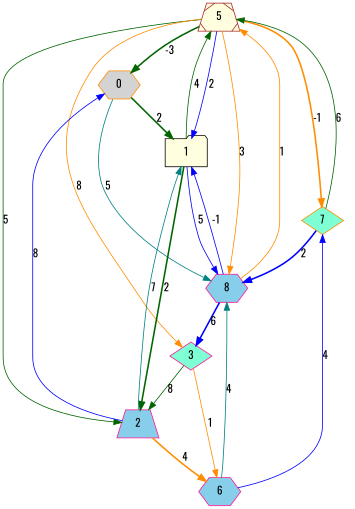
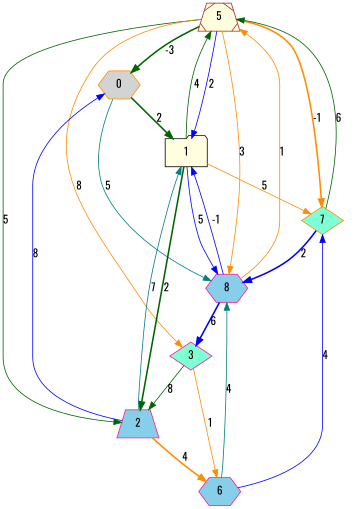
none -> (256, 187)
